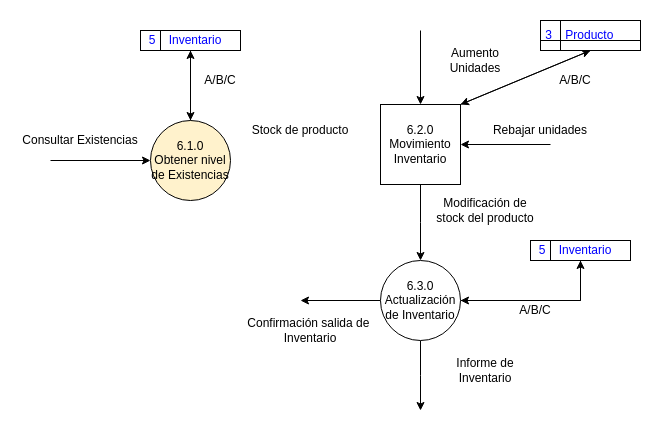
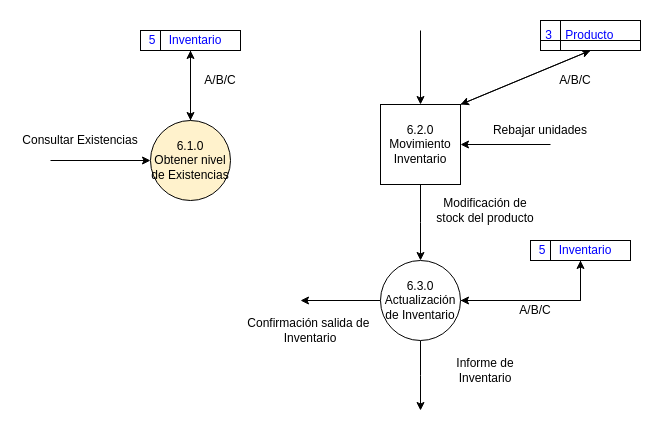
(476, 61) -> none
(301, 131) -> none
